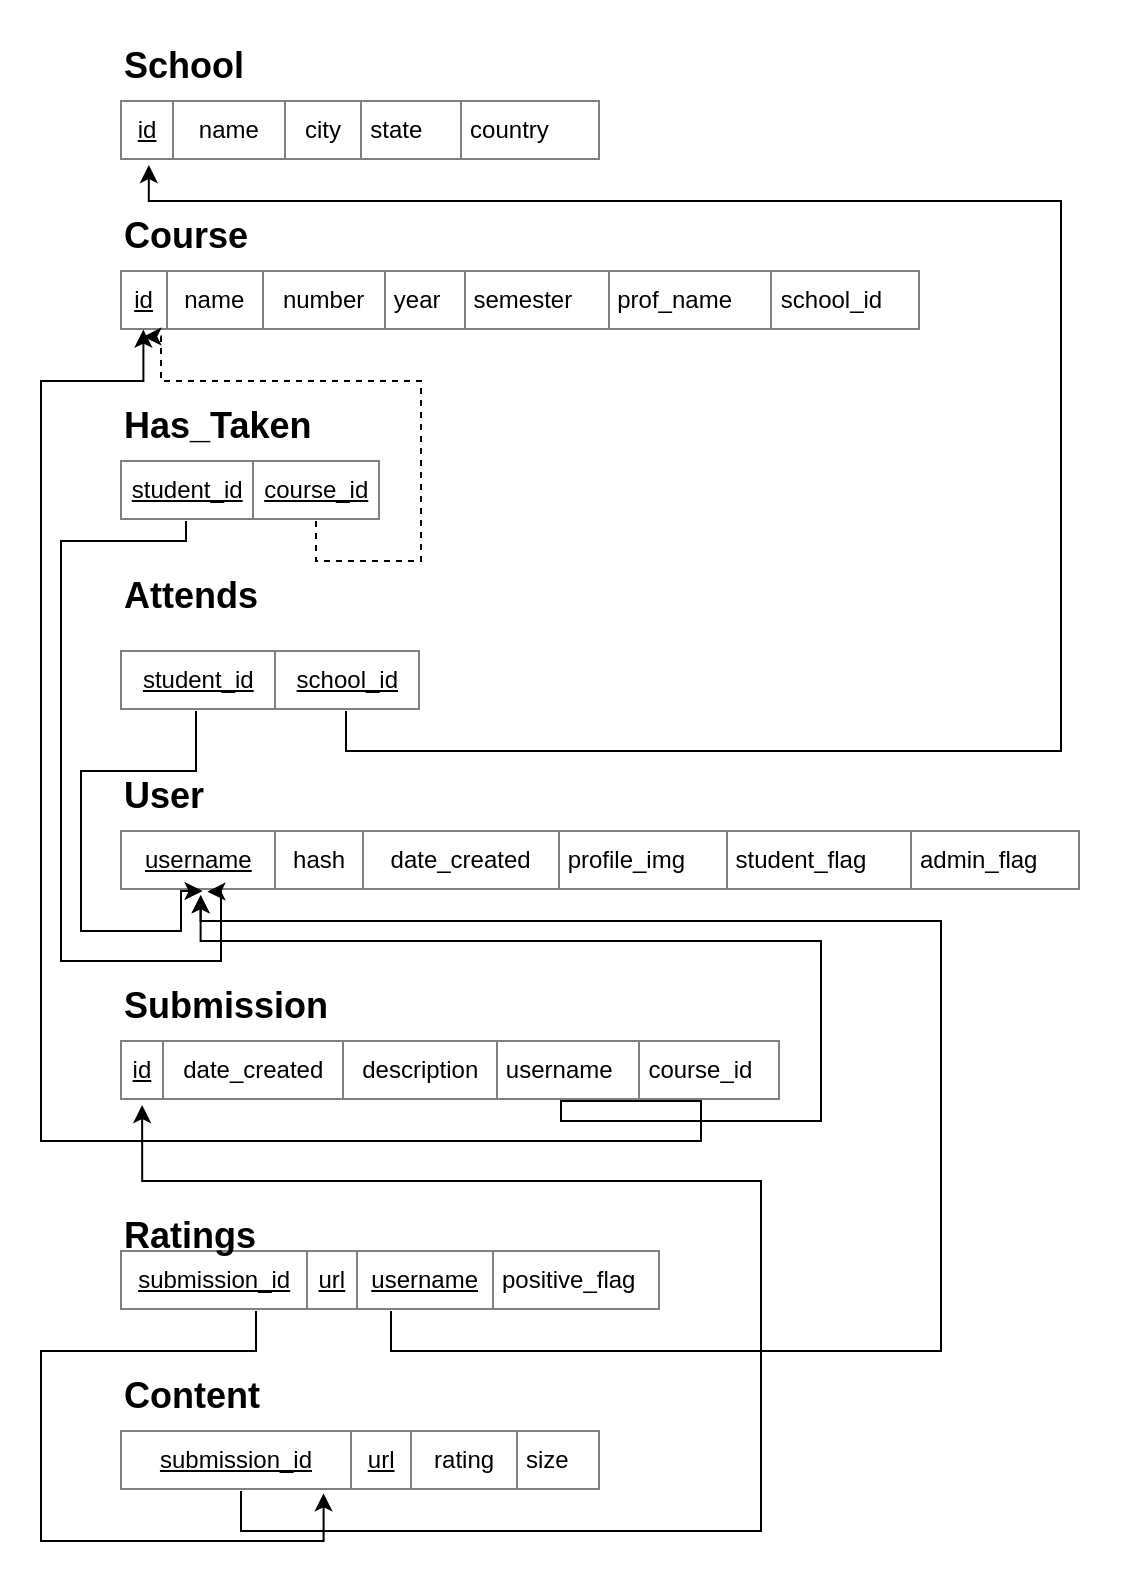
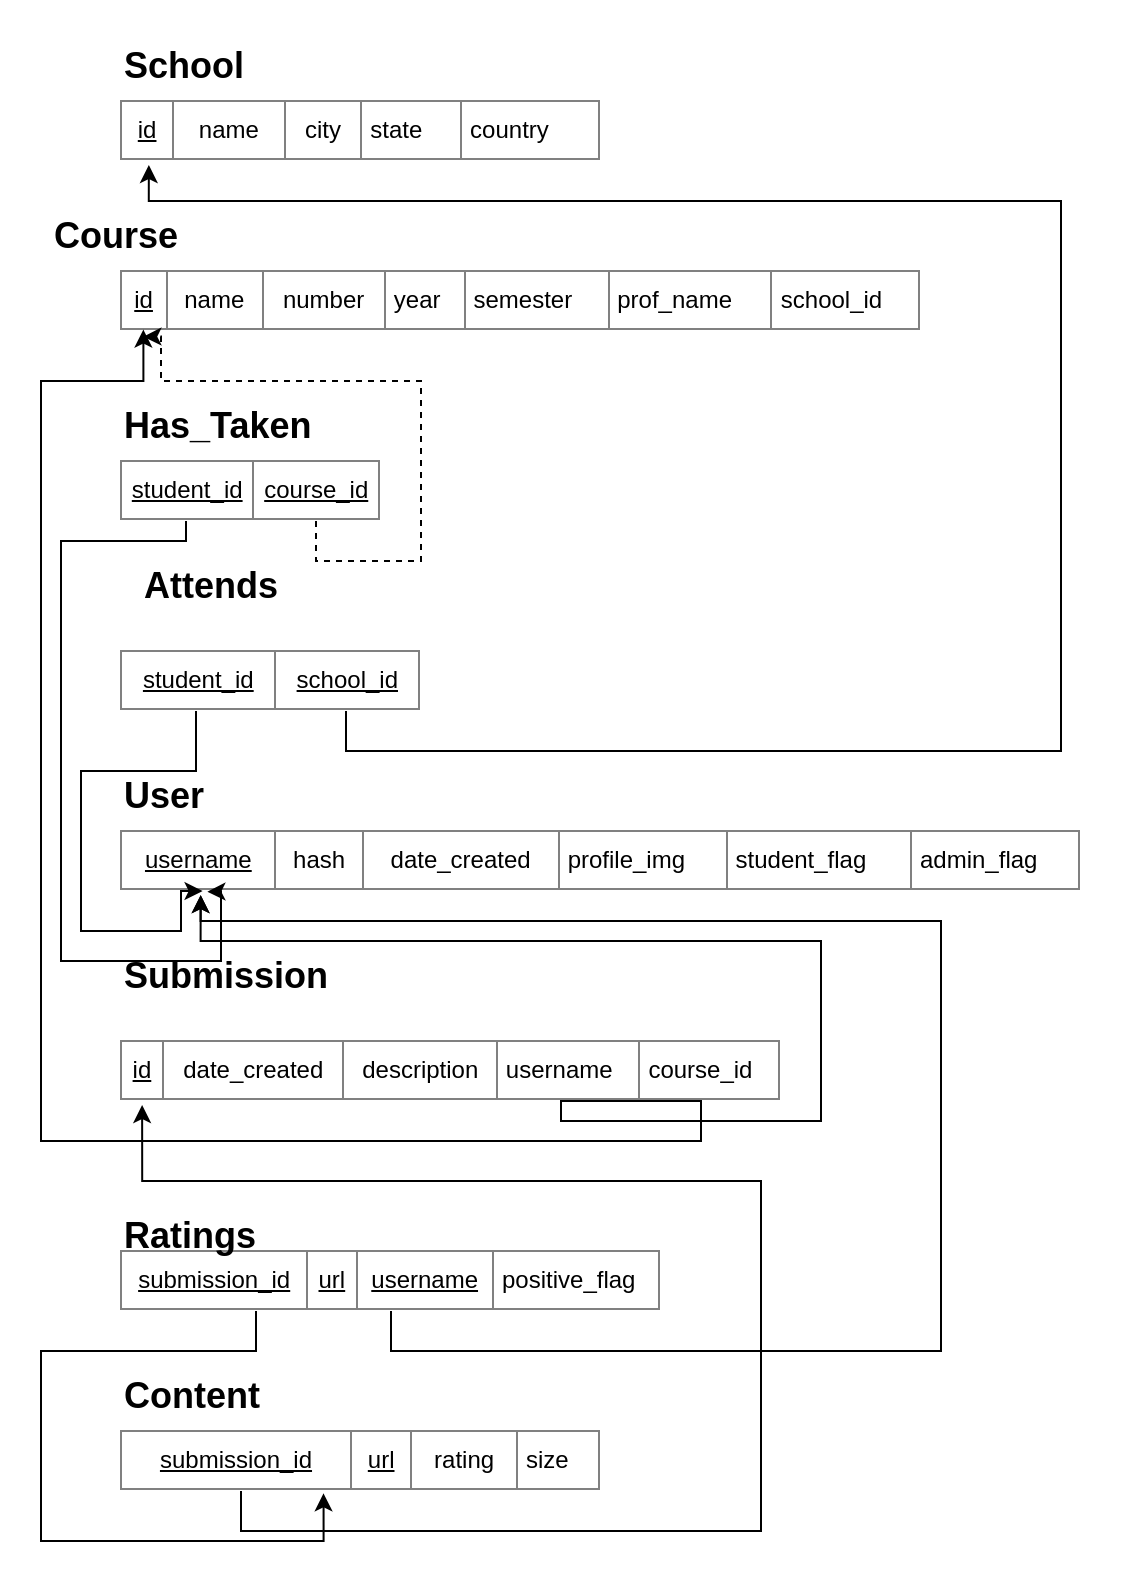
(201, 231) -> (131, 231)
(201, 601) -> (221, 591)
(241, 1001) -> (241, 971)
